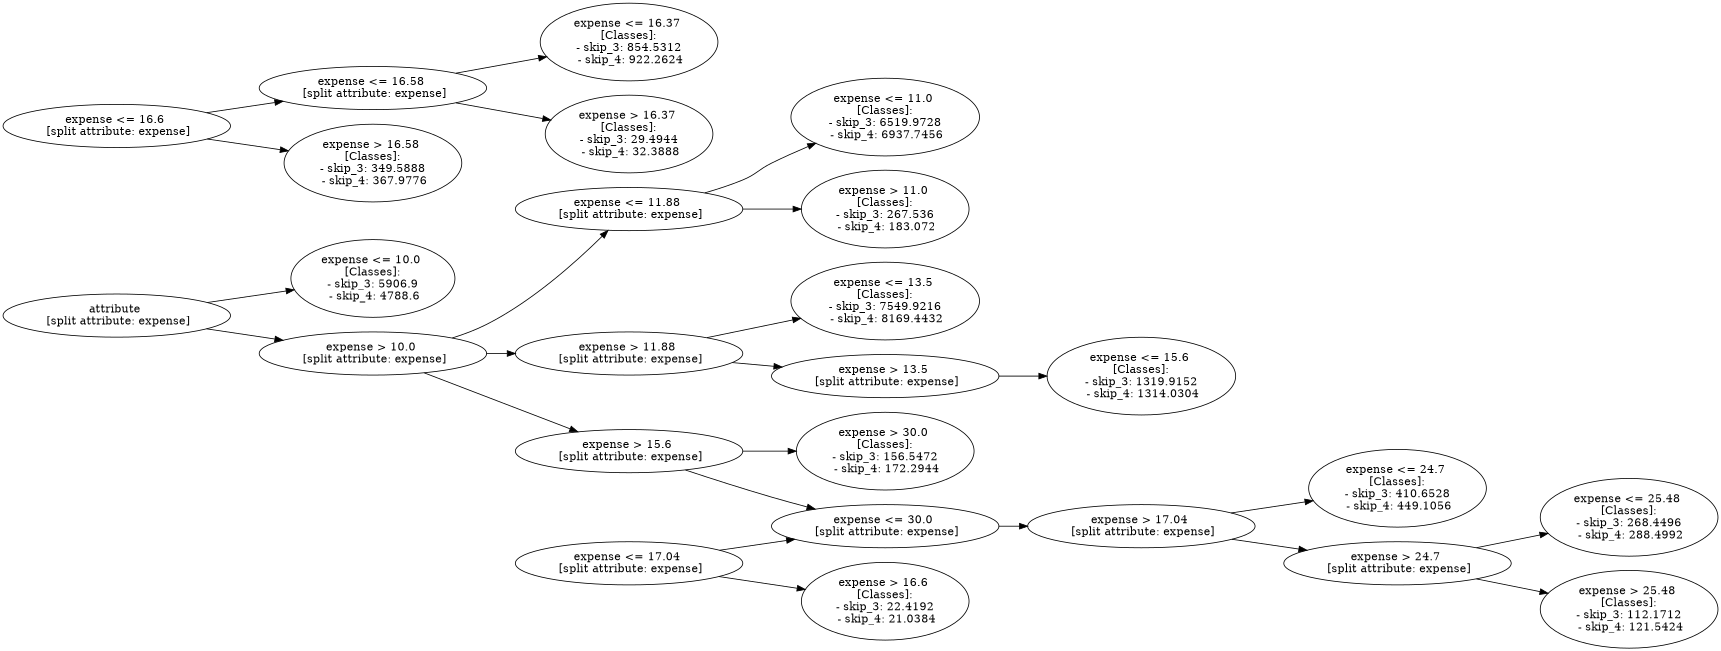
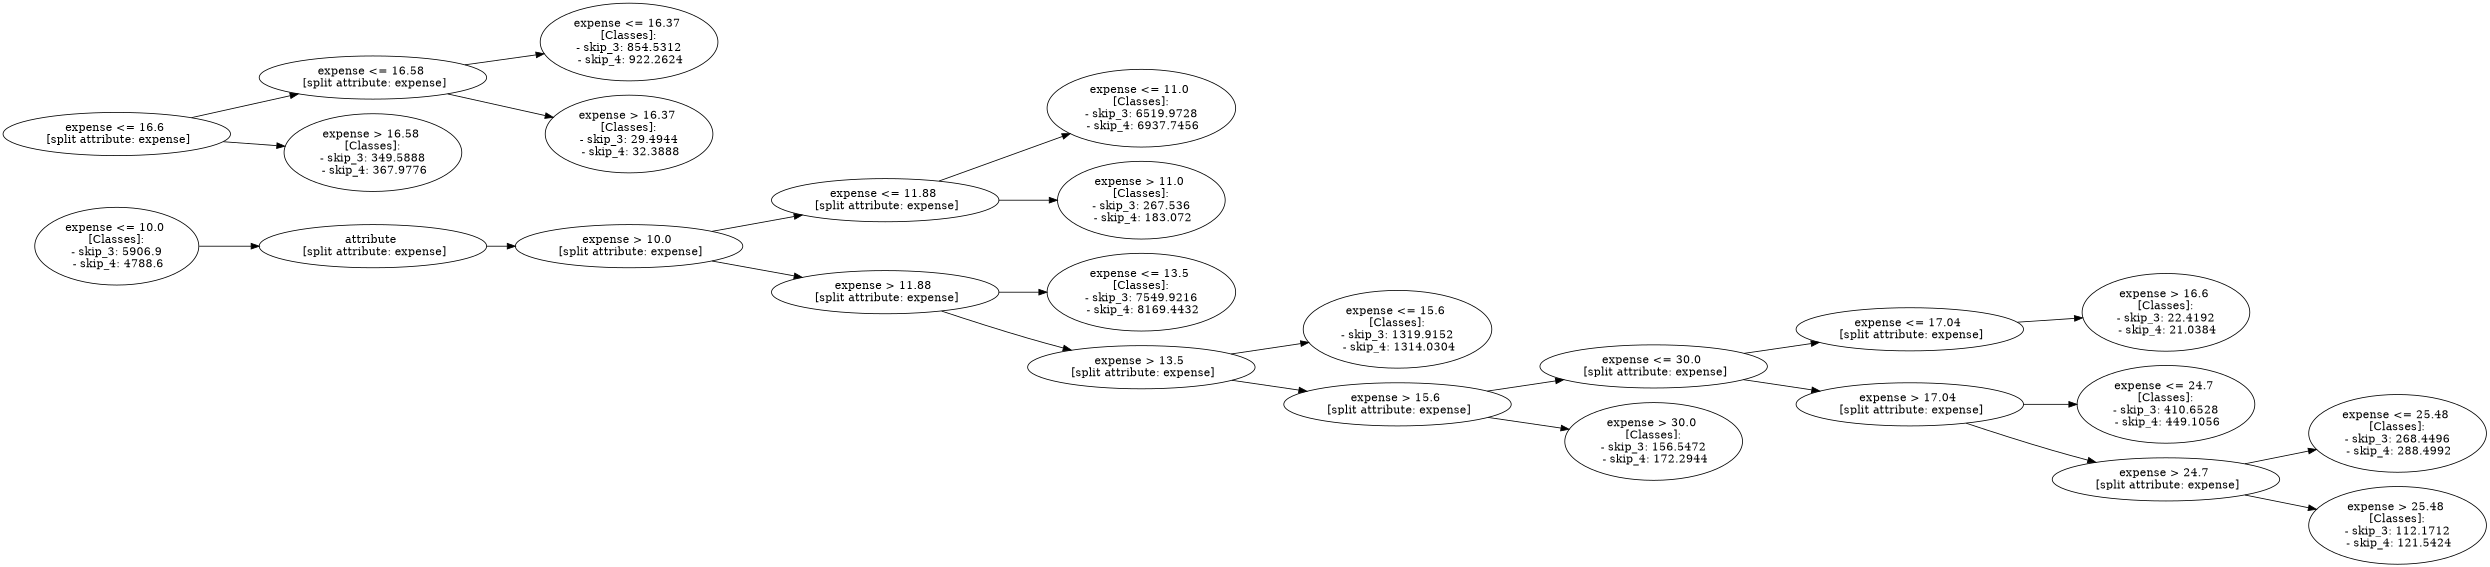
(247, 297) -> (225, 246)
(497, 401) -> (1265, 385)
(753, 545) -> (1778, 348)
